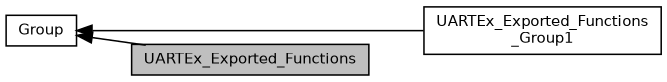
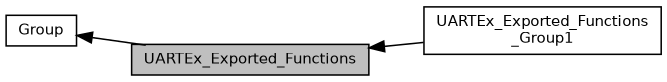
(258, 31) -> (404, 44)
